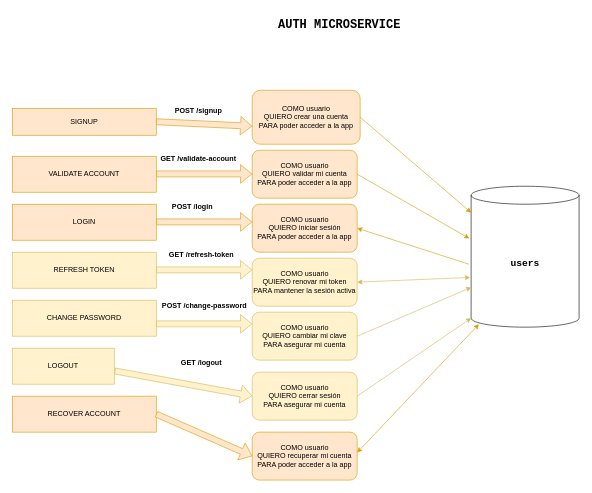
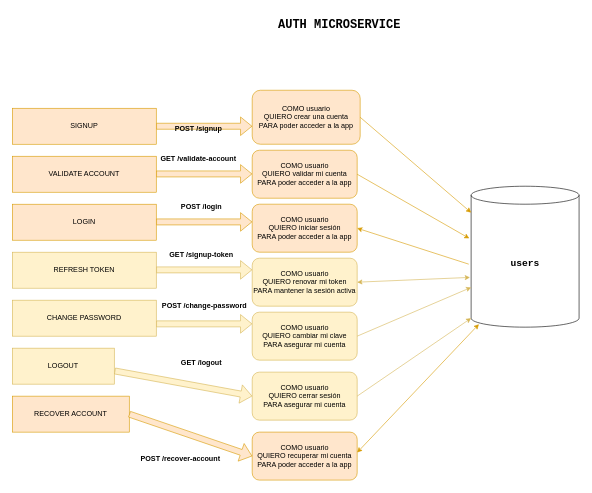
(198, 111) -> (198, 129)
(84, 122) -> (84, 126)
(192, 207) -> (201, 207)
(202, 255) -> (202, 255)
(84, 414) -> (71, 414)
none -> (180, 459)
